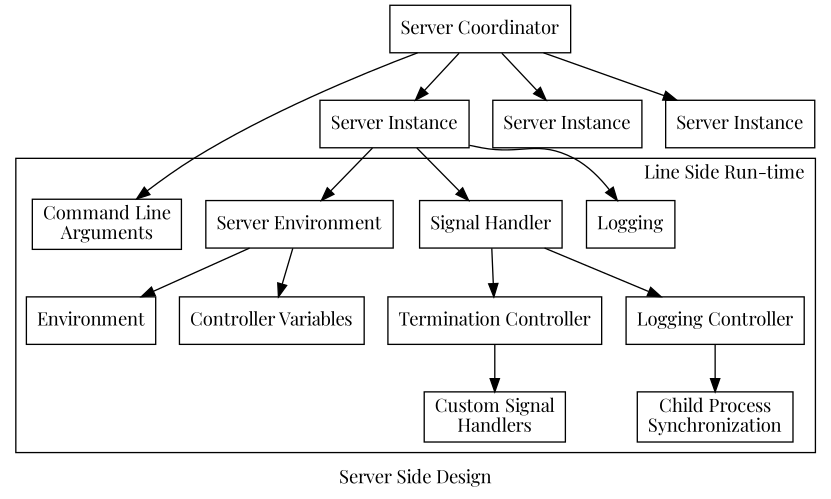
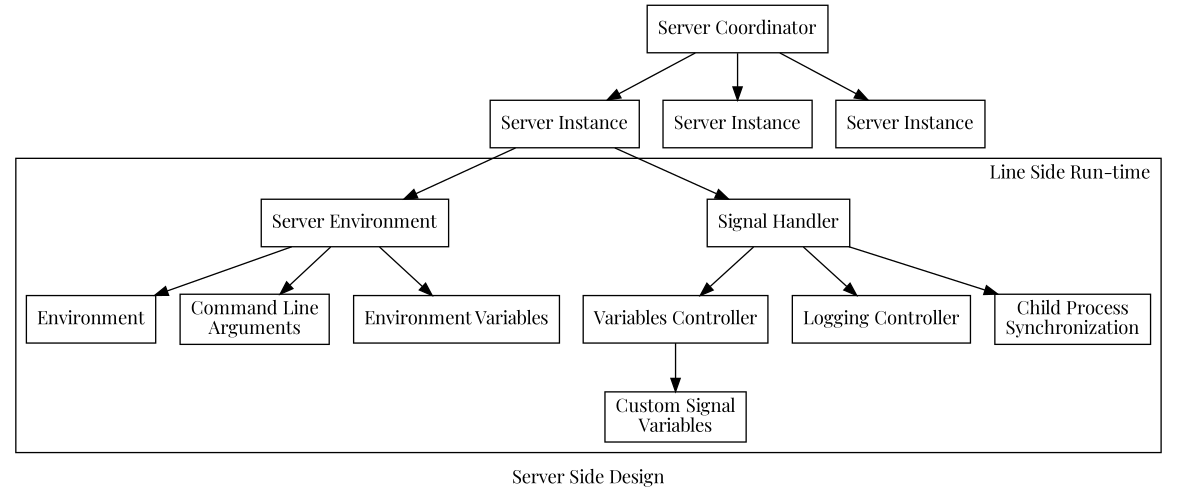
(278, 113) -> (310, 266)
(631, 224) -> none
(272, 321) -> (457, 319)
(495, 321) -> (676, 319)
(715, 362) -> (917, 268)
(495, 417) -> (676, 417)
